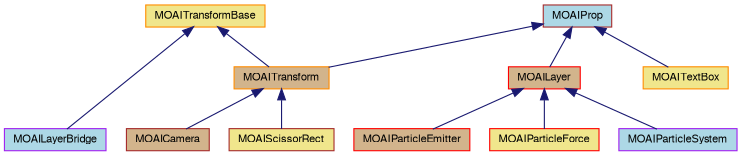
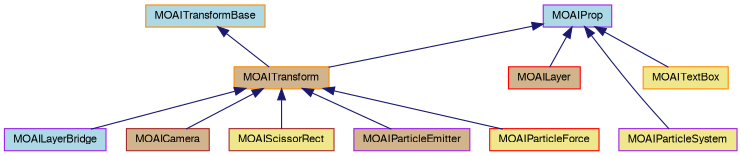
(205, 16) -> (205, 16)
(577, 16) -> (577, 16)
(126, 81) -> (163, 110)
(473, 111) -> (352, 111)
(616, 111) -> (629, 83)
(544, 115) -> (418, 110)
(412, 140) -> (412, 140)
(678, 140) -> (678, 140)
